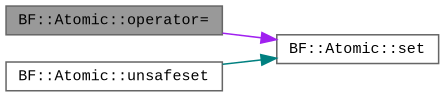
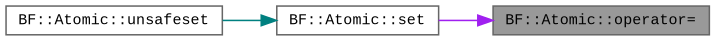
(242, 35) -> (458, 20)
